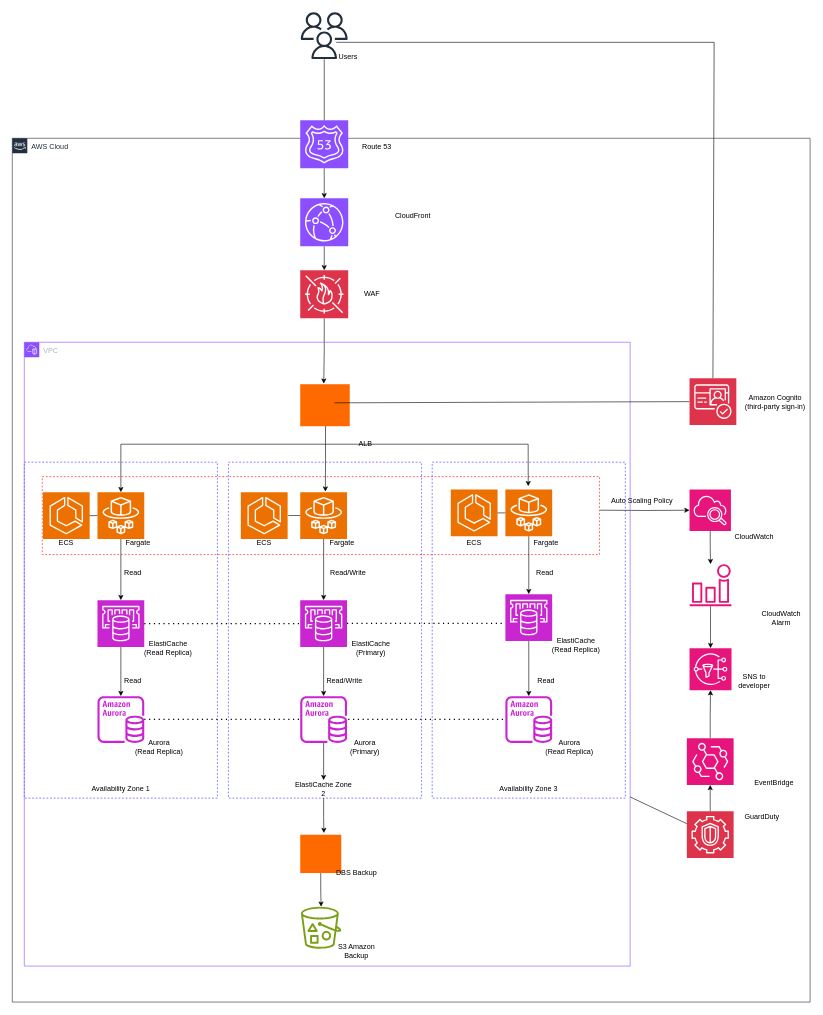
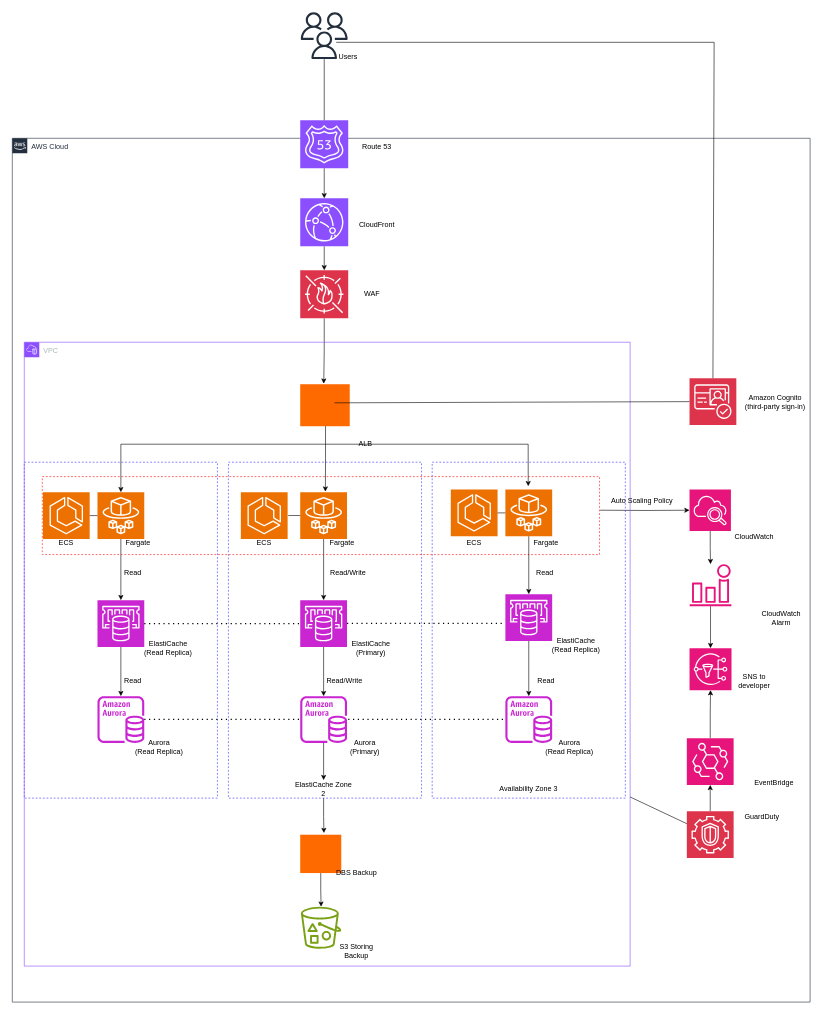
(413, 216) -> (377, 225)
(121, 789) -> none
(357, 951) -> (357, 951)
